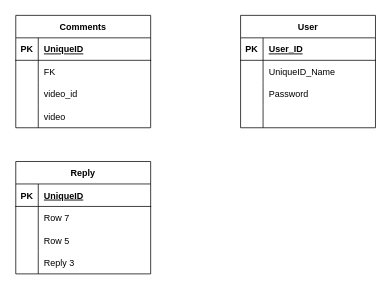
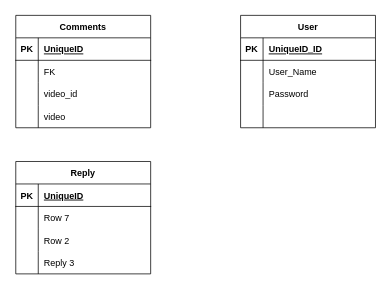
(286, 50) -> (295, 50)
(300, 72) -> (291, 72)
(55, 241) -> (55, 241)
